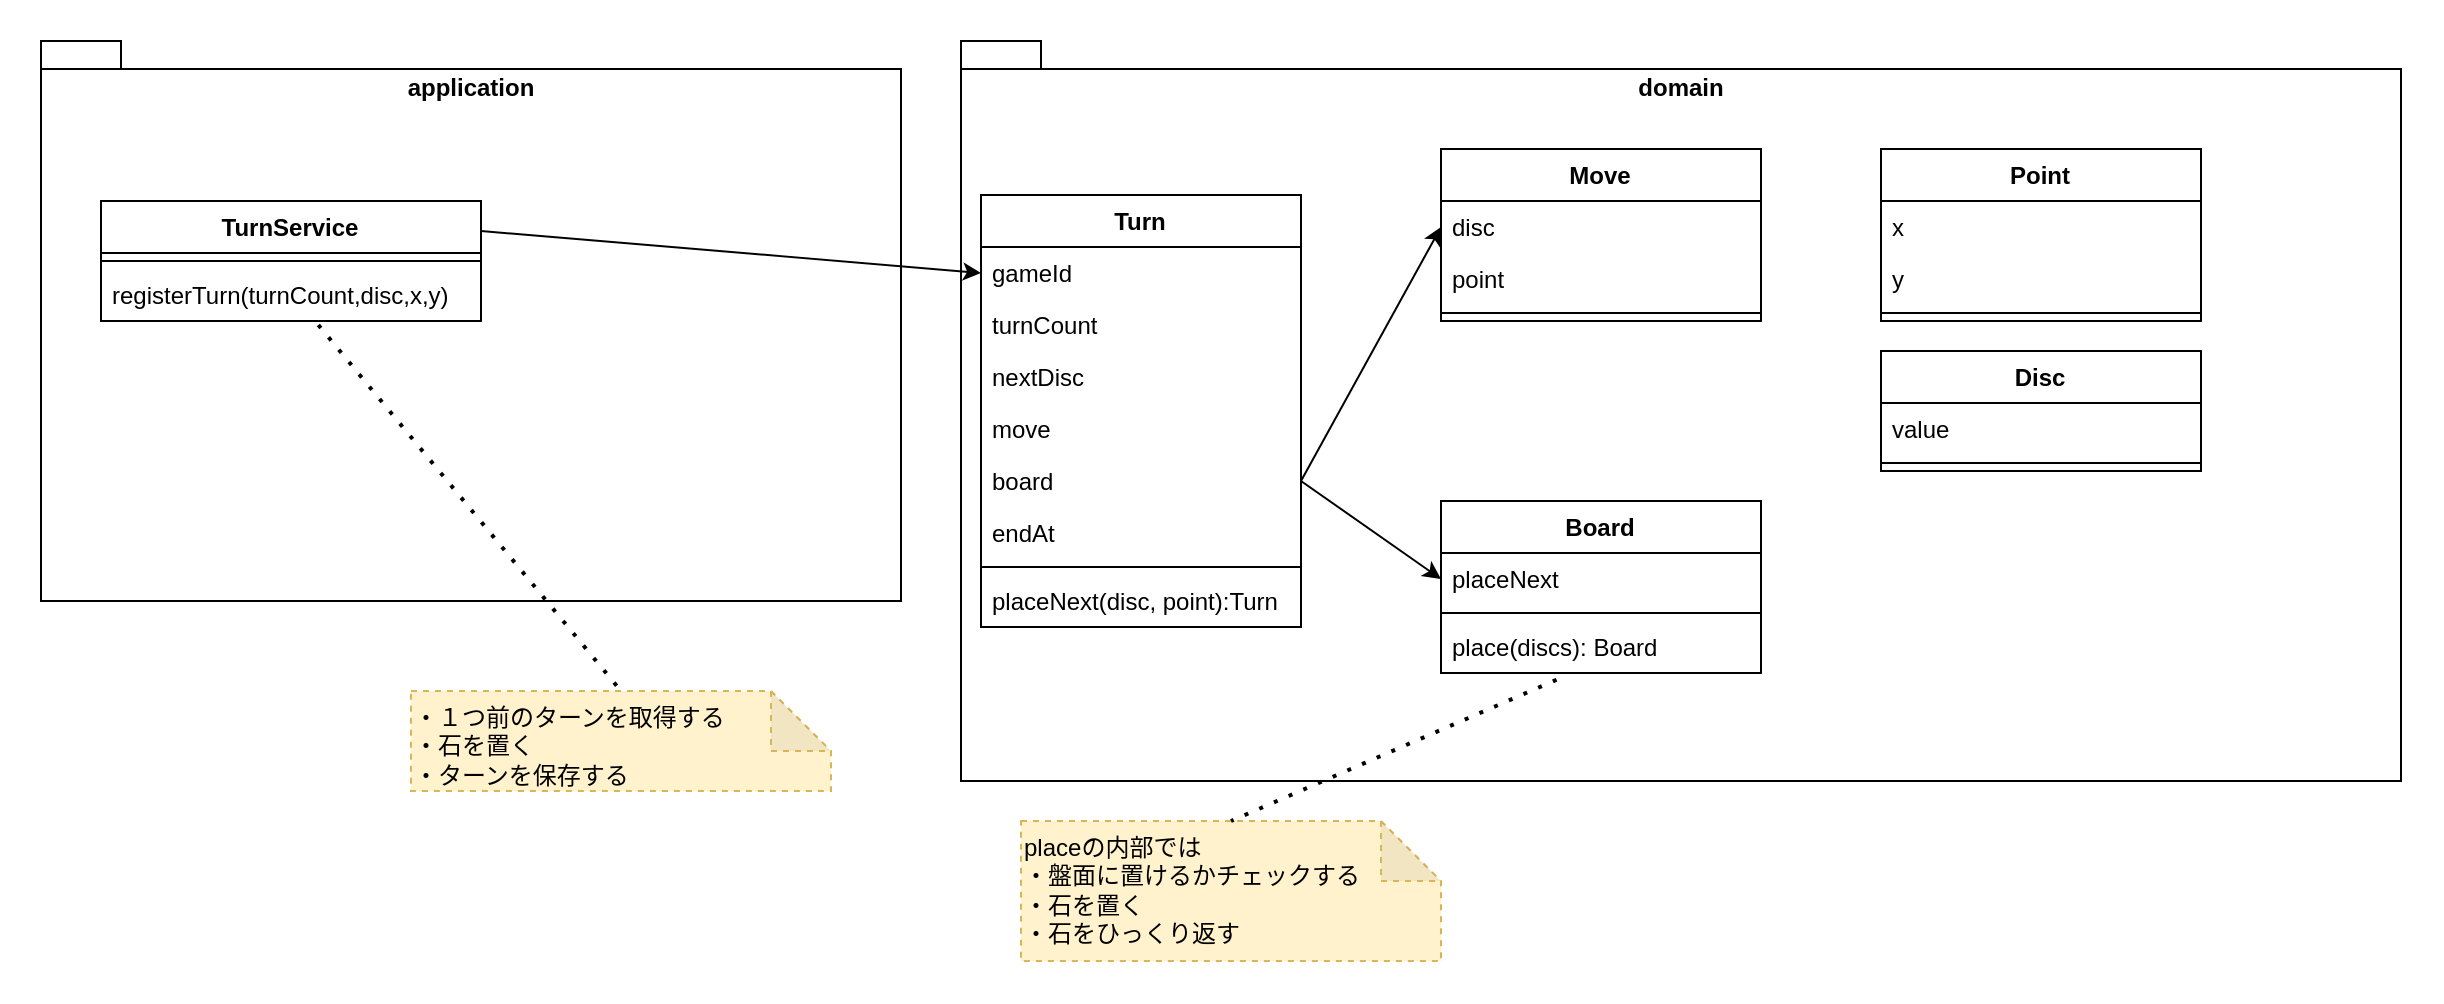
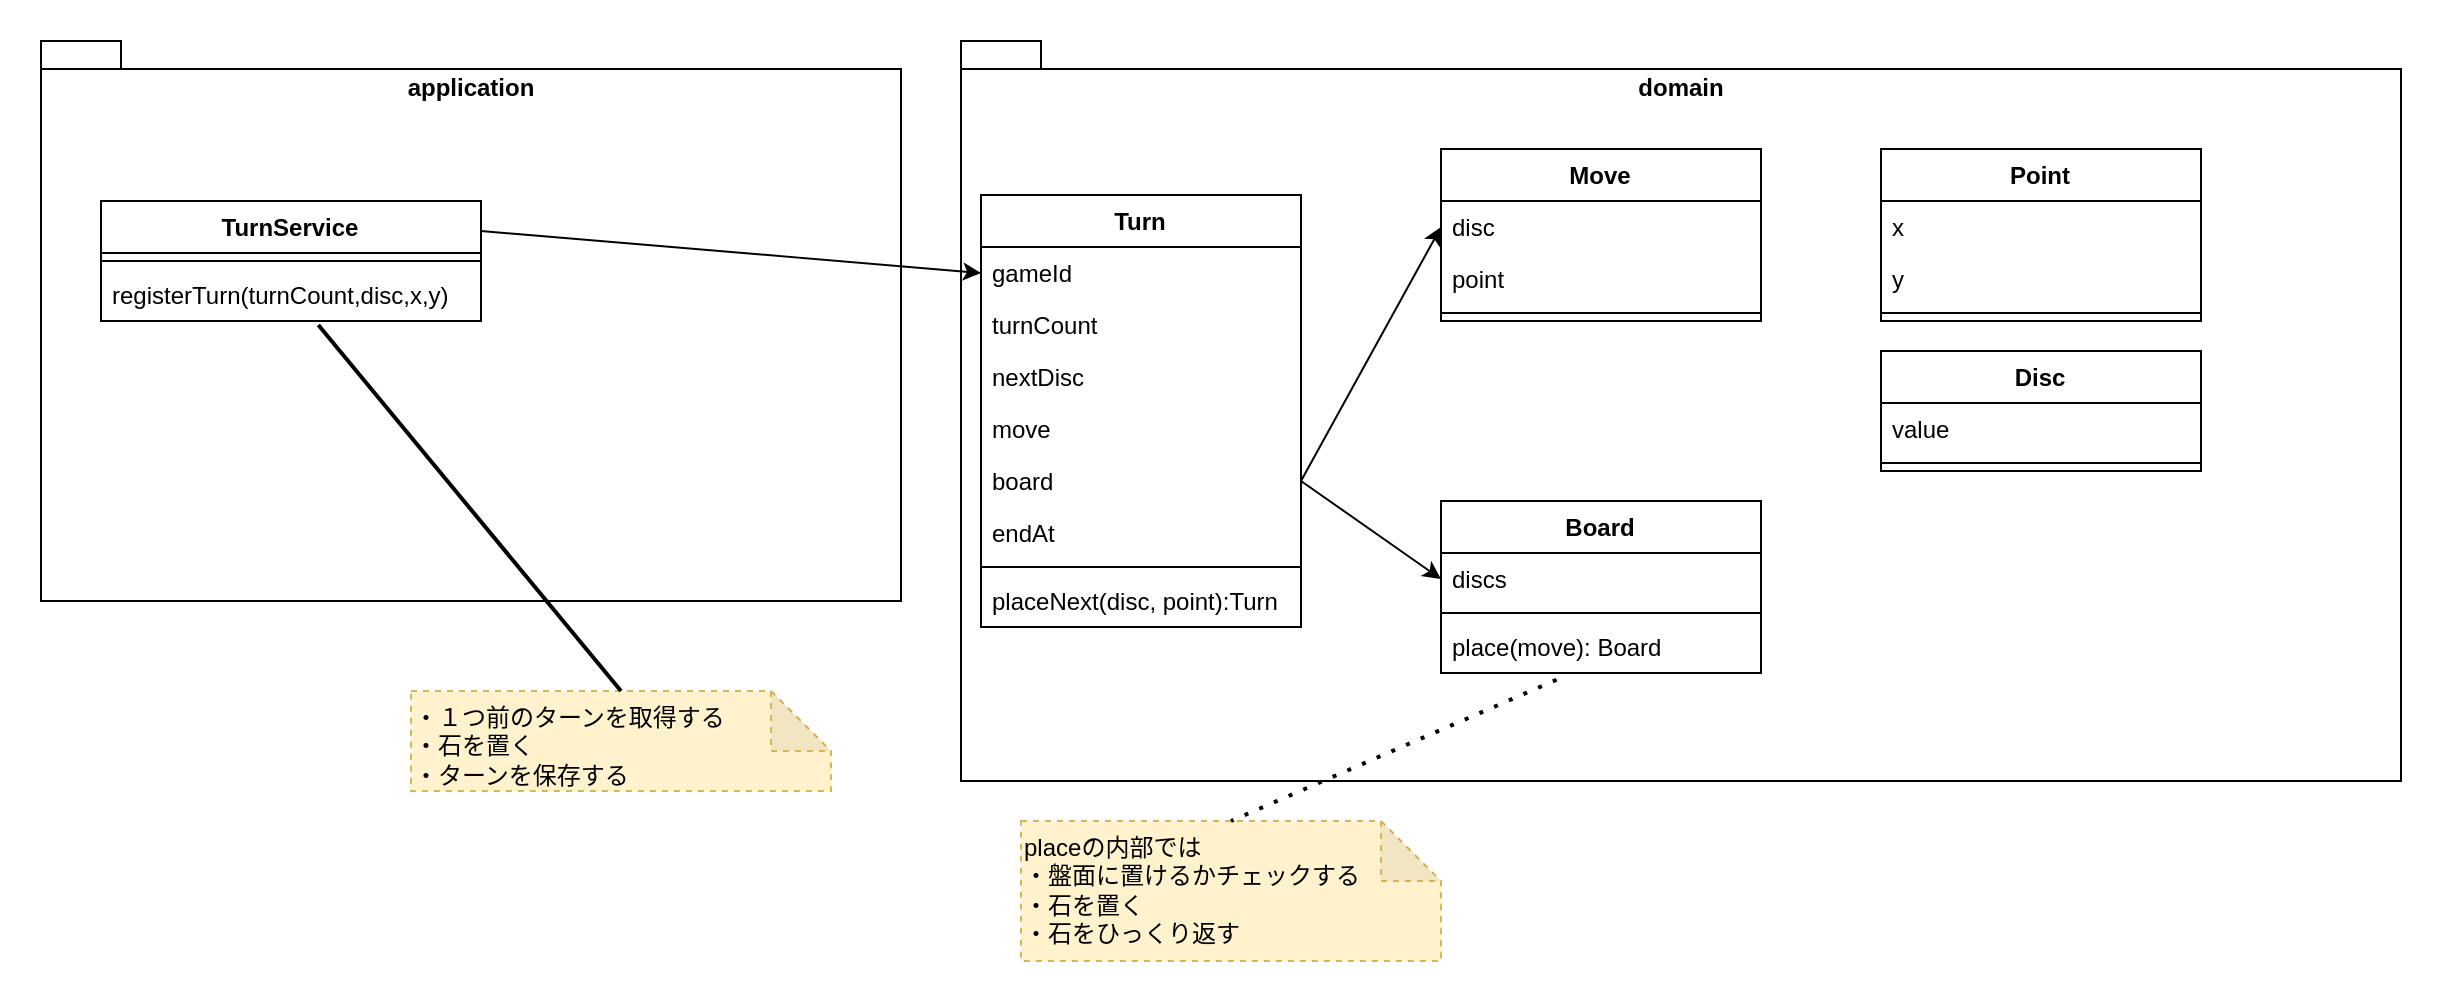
(431, 461) -> (431, 461)
(1509, 580) -> (1482, 580)
(1567, 648) -> (1564, 648)
